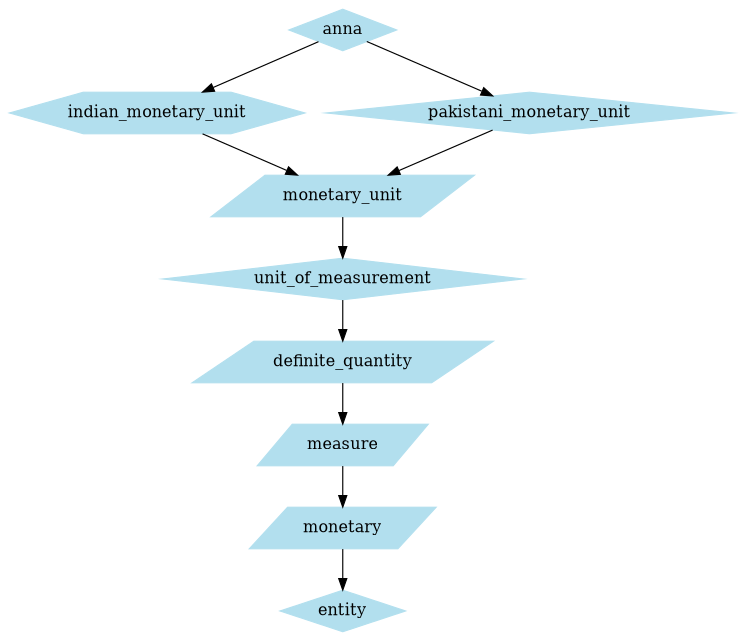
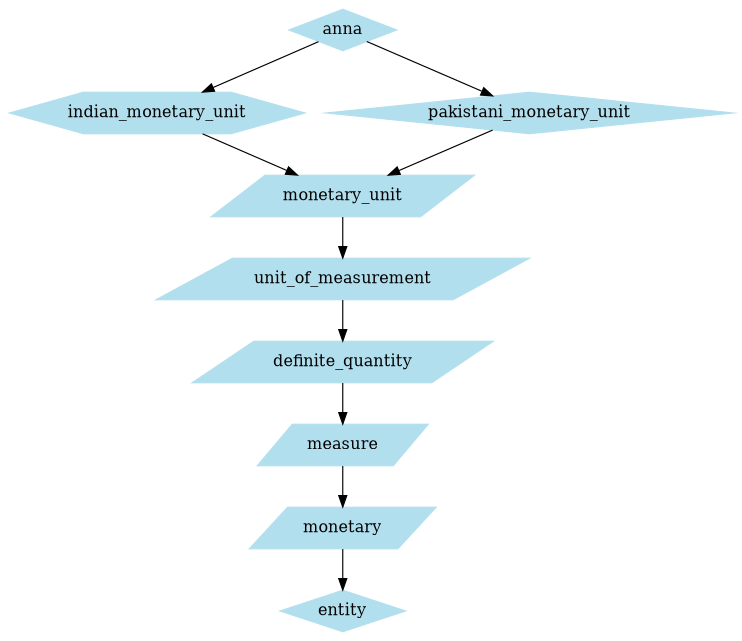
(343, 279) -> (343, 279)
